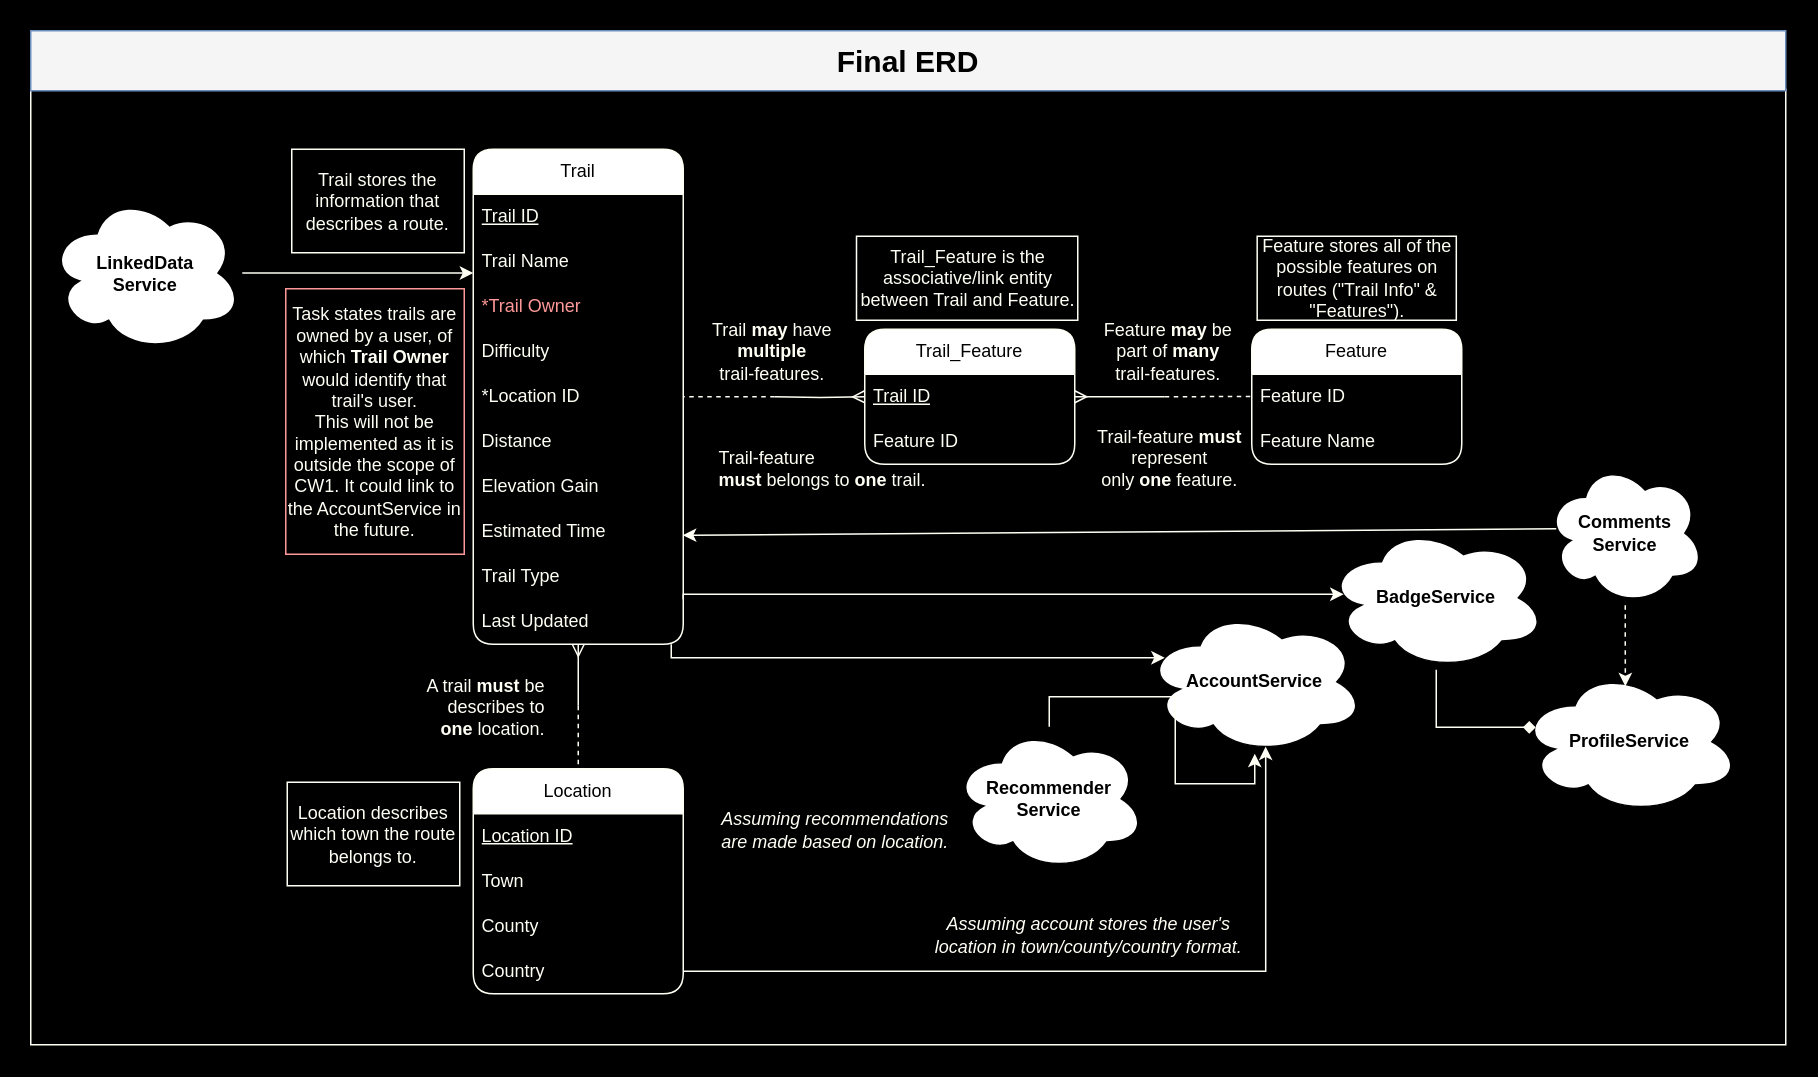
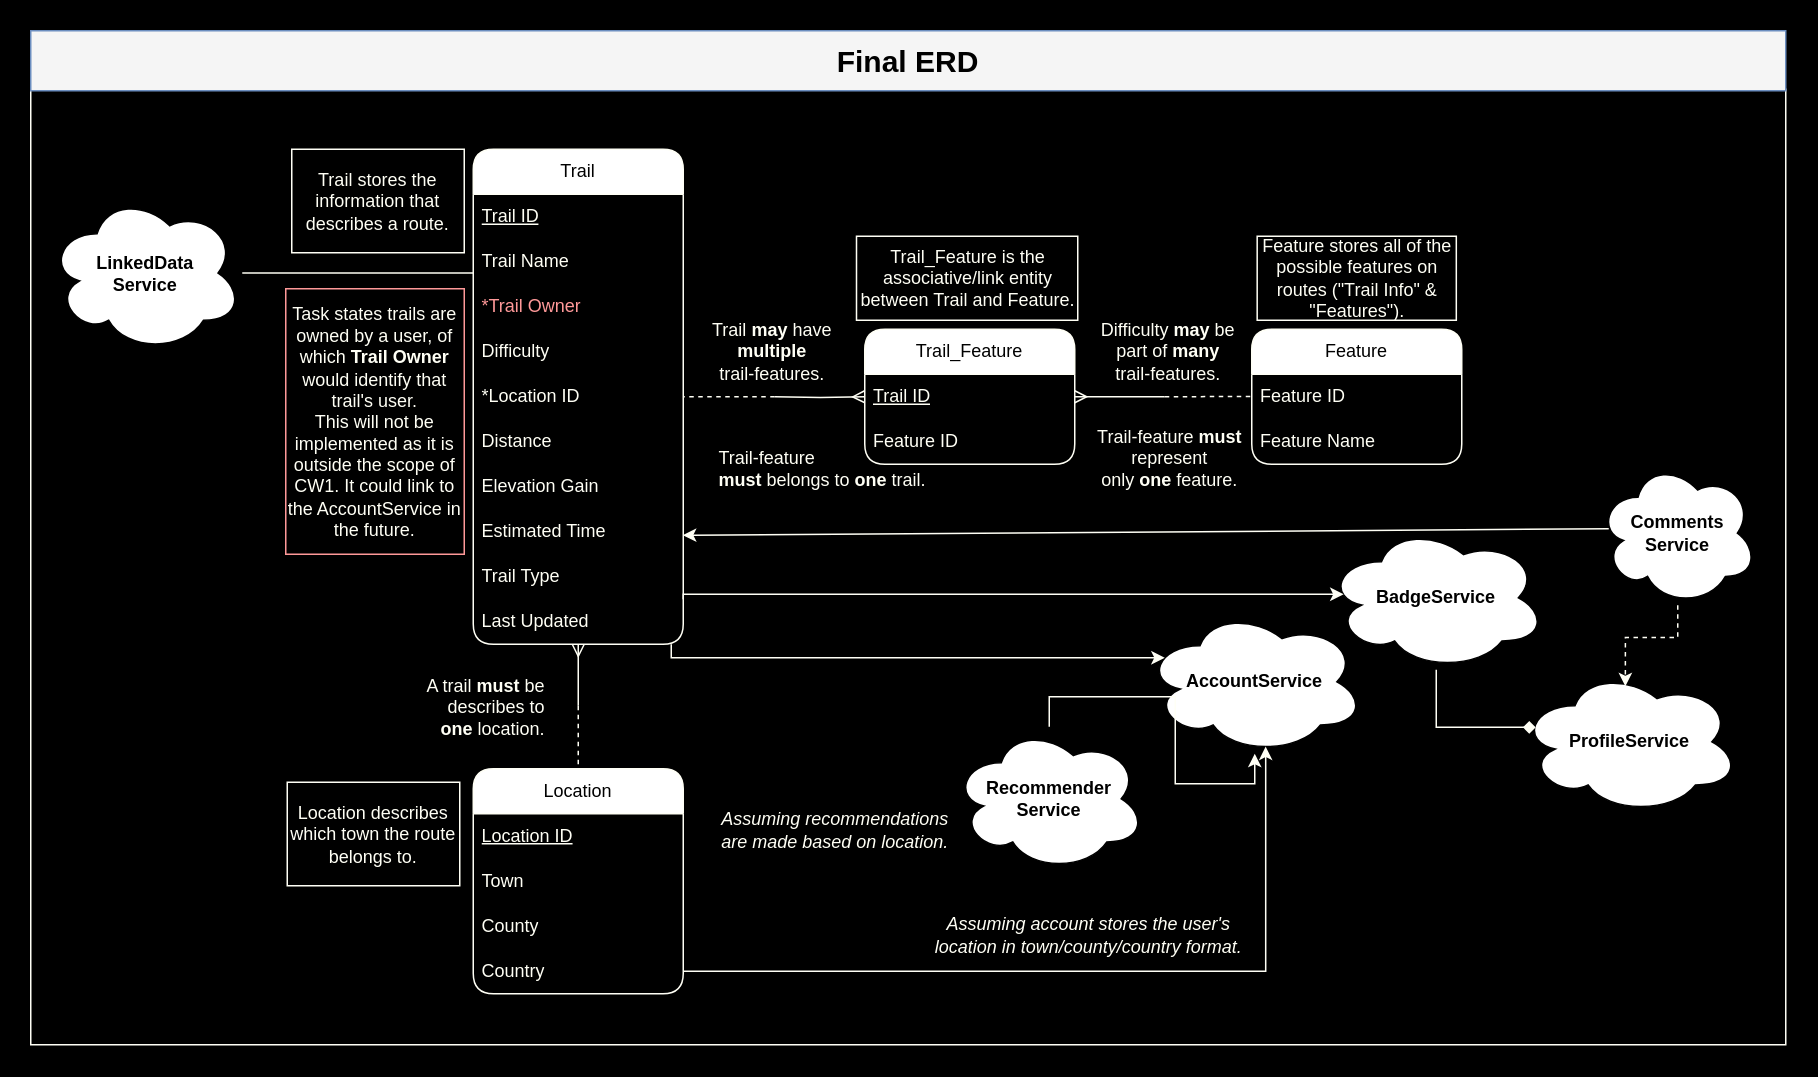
(462, 273) -> (465, 273)
(1169, 352) -> (1169, 352)
(1625, 533) -> (1678, 533)
